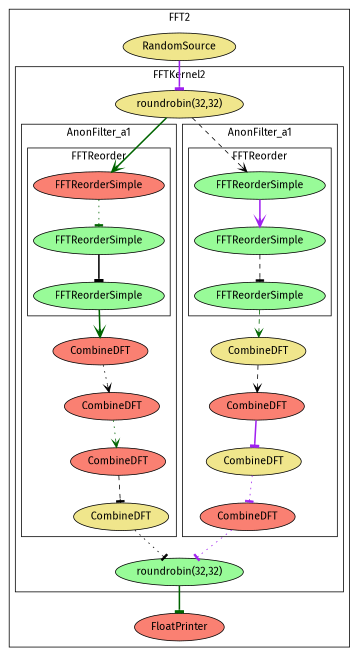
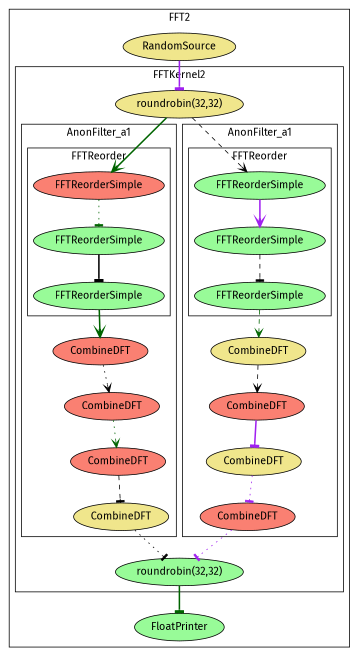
(179, 627) -> (179, 627)
